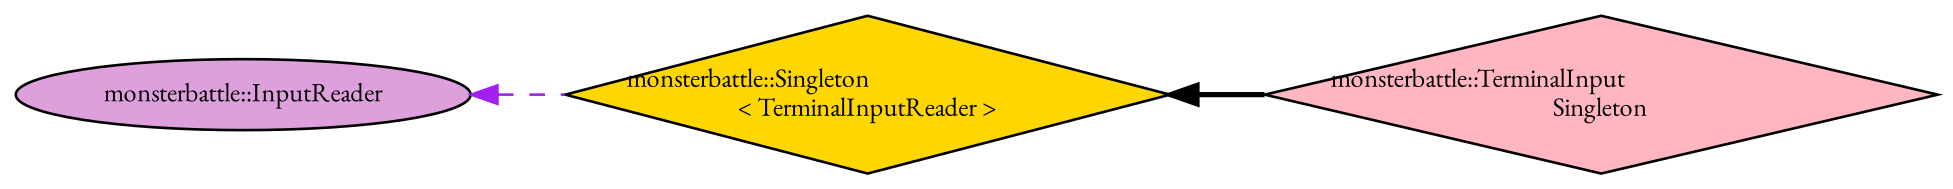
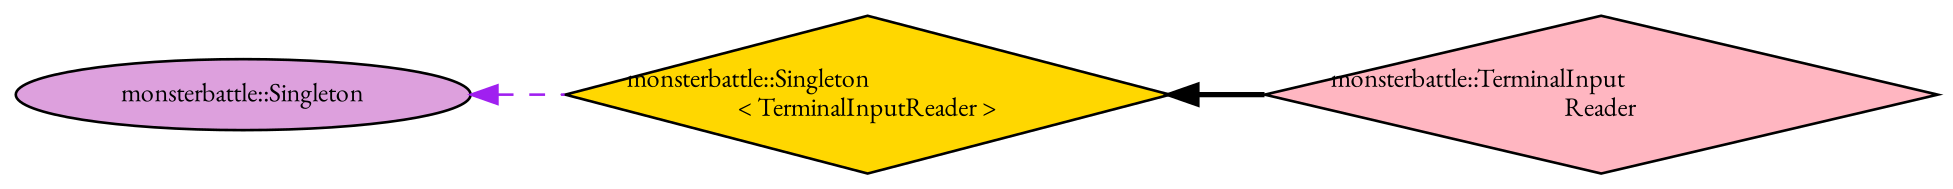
(243, 95) -> (243, 95)
(1601, 95) -> (1601, 95)
